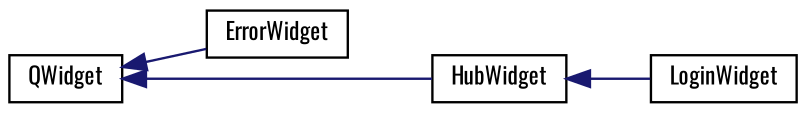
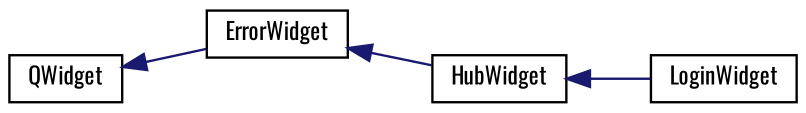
(289, 79) -> (402, 59)
